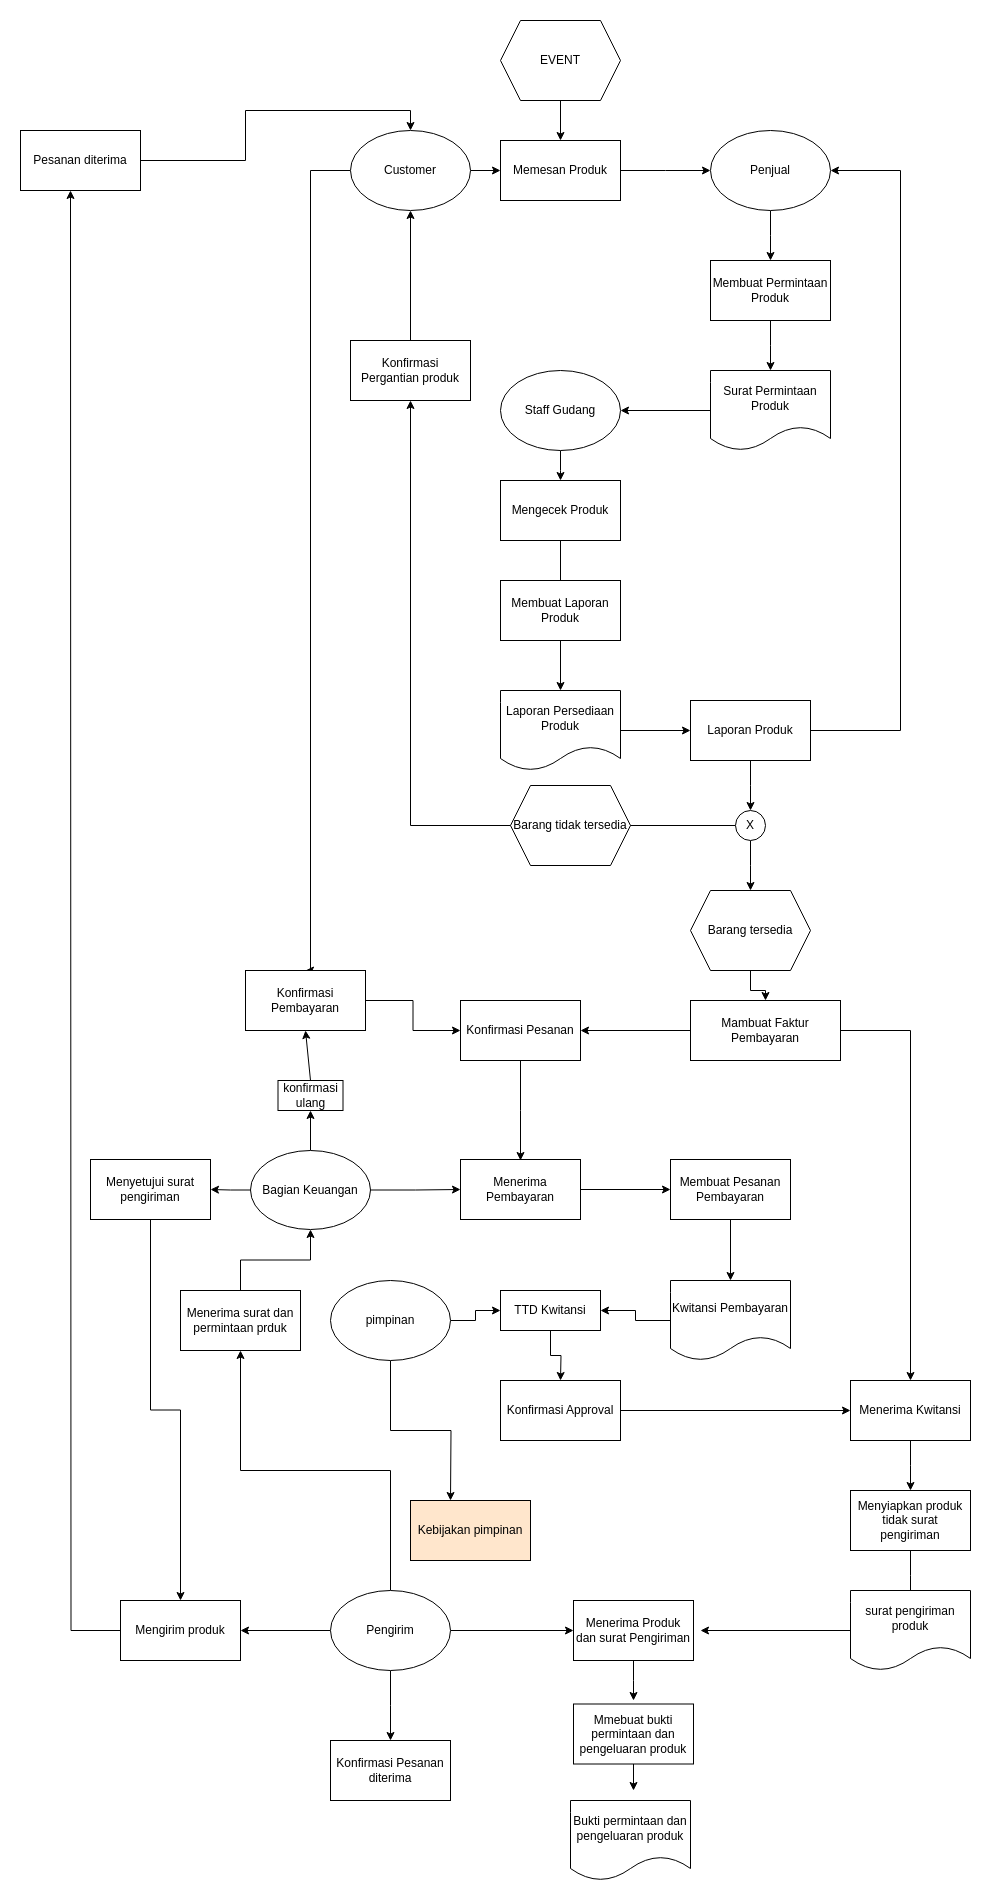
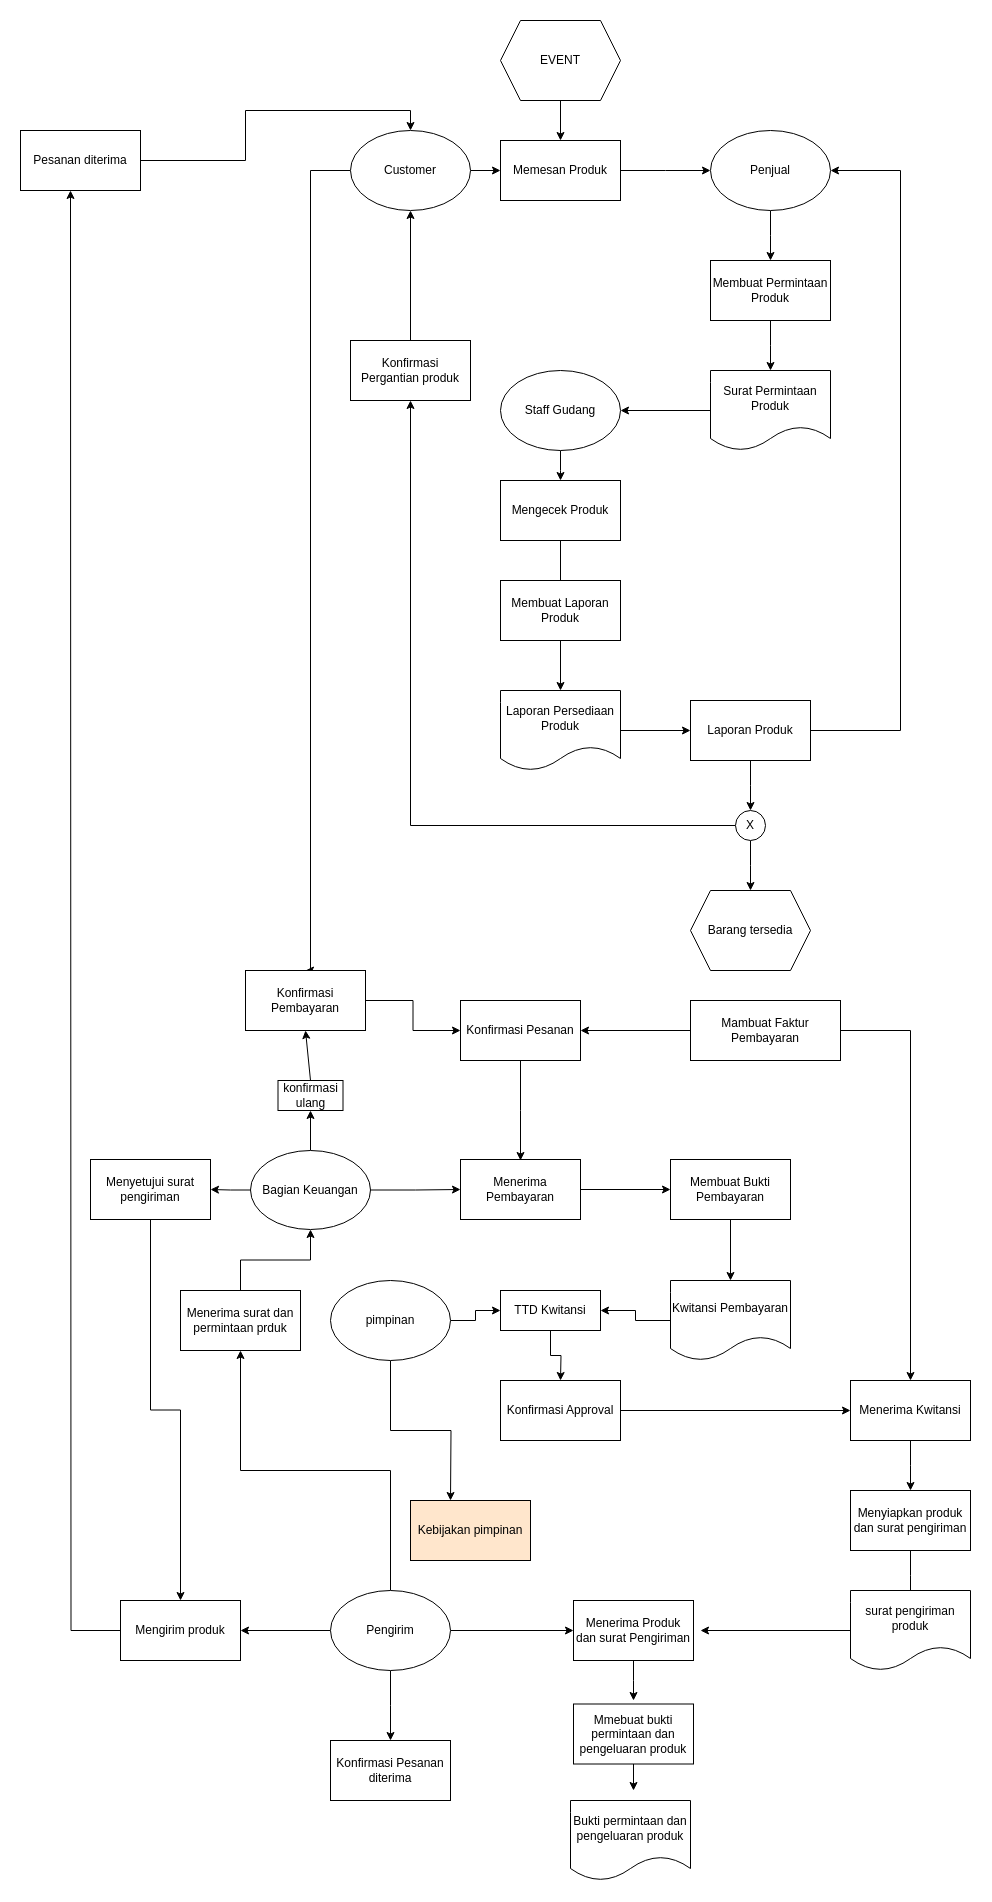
(571, 826) -> none
(751, 990) -> none
(731, 1190) -> (731, 1190)
(911, 1521) -> (911, 1521)
